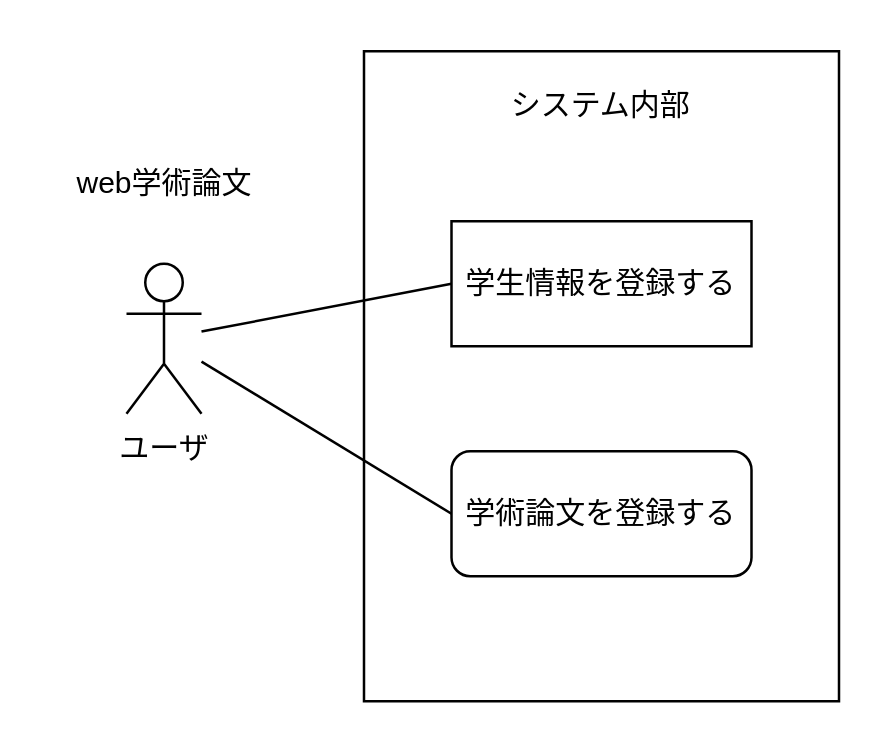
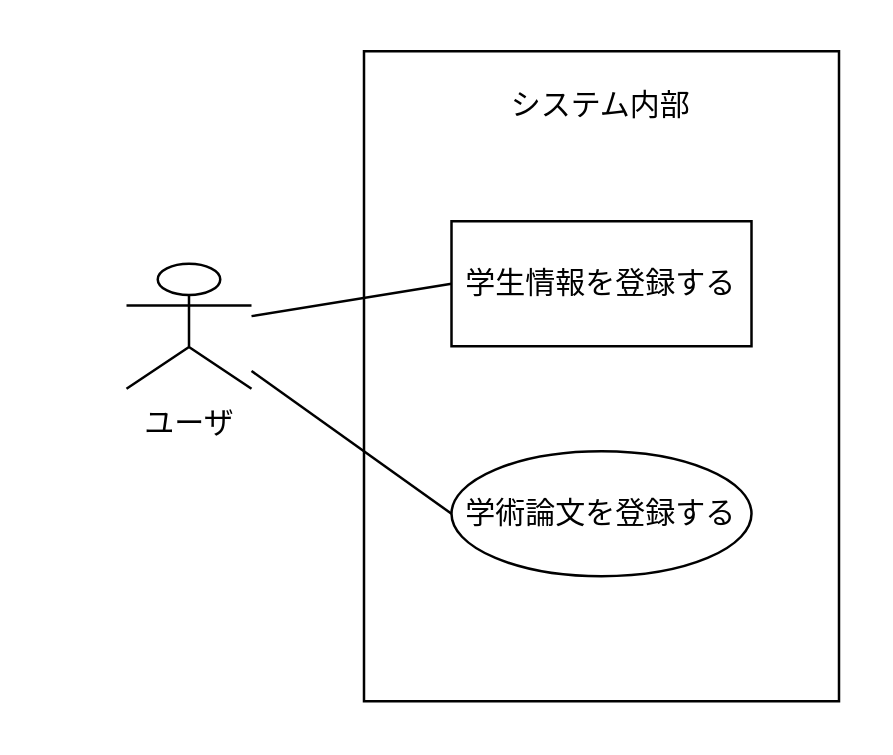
(164, 184) -> none
(164, 339) -> (189, 326)
(601, 514) -> (601, 514)
